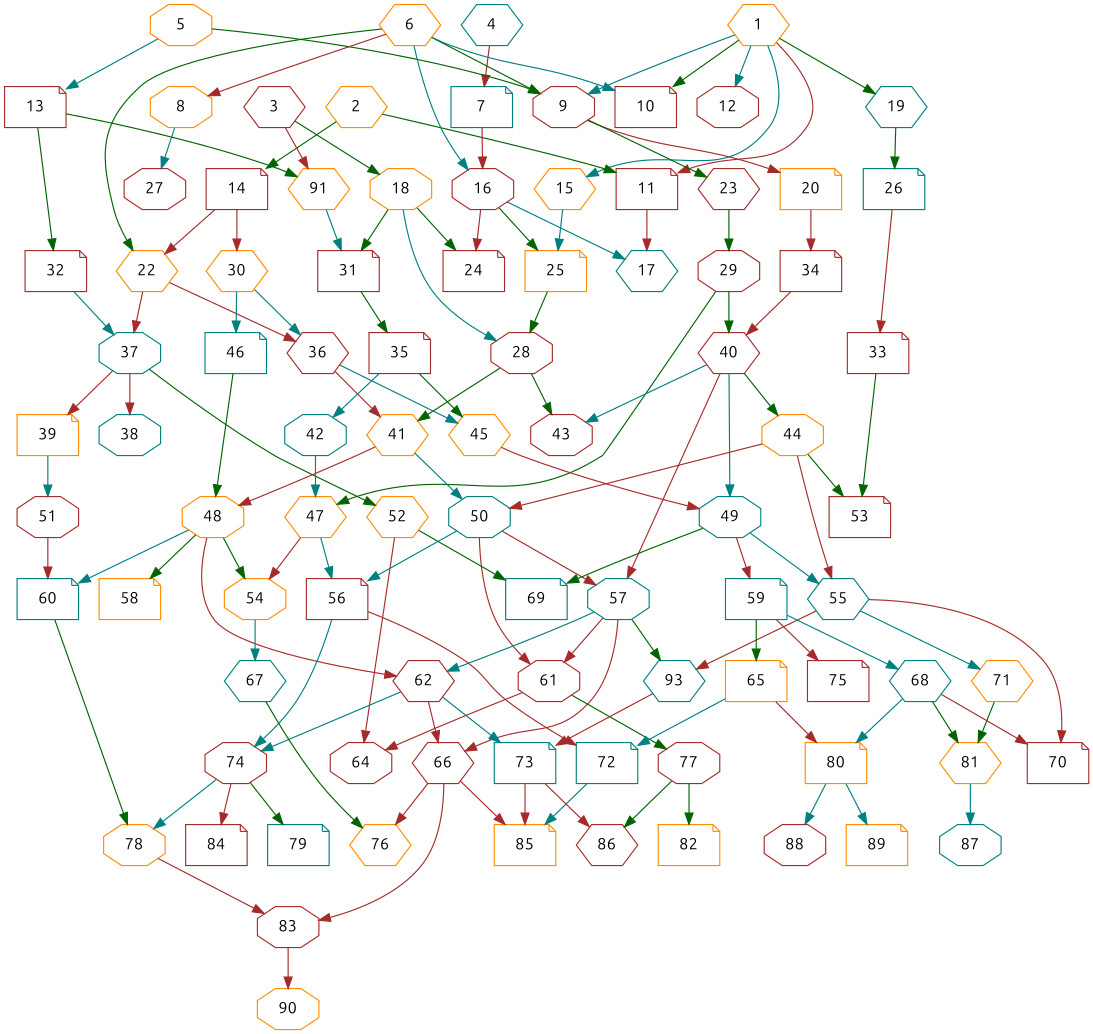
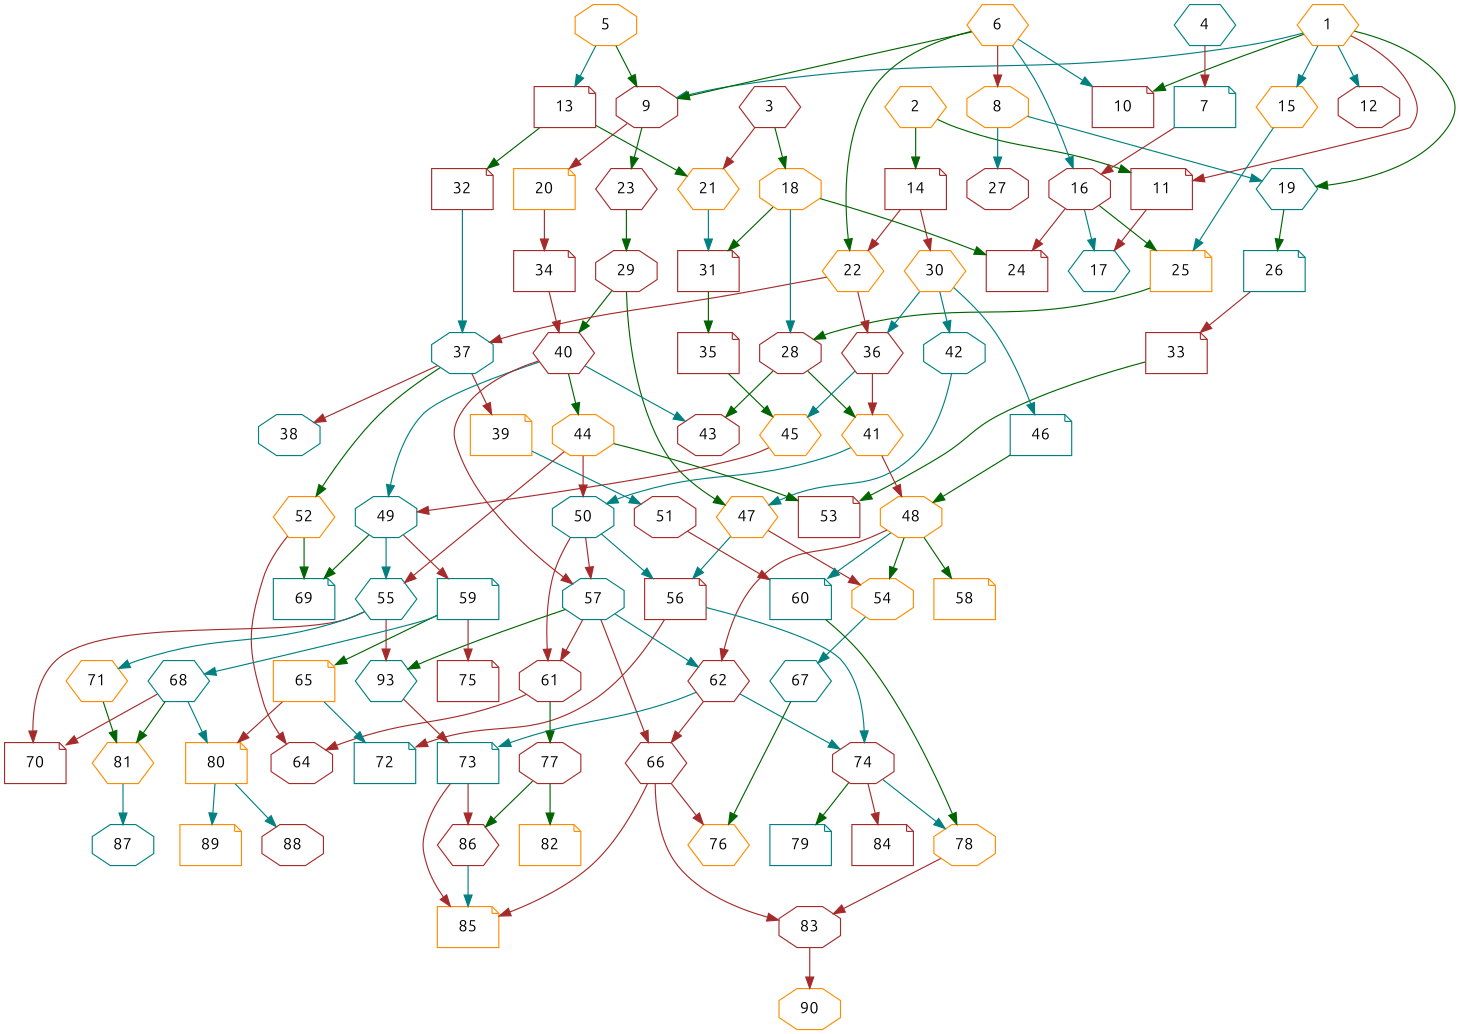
none -> (1128, 144)
(319, 189) -> (708, 189)
(363, 389) -> (943, 306)
(571, 799) -> (468, 880)
